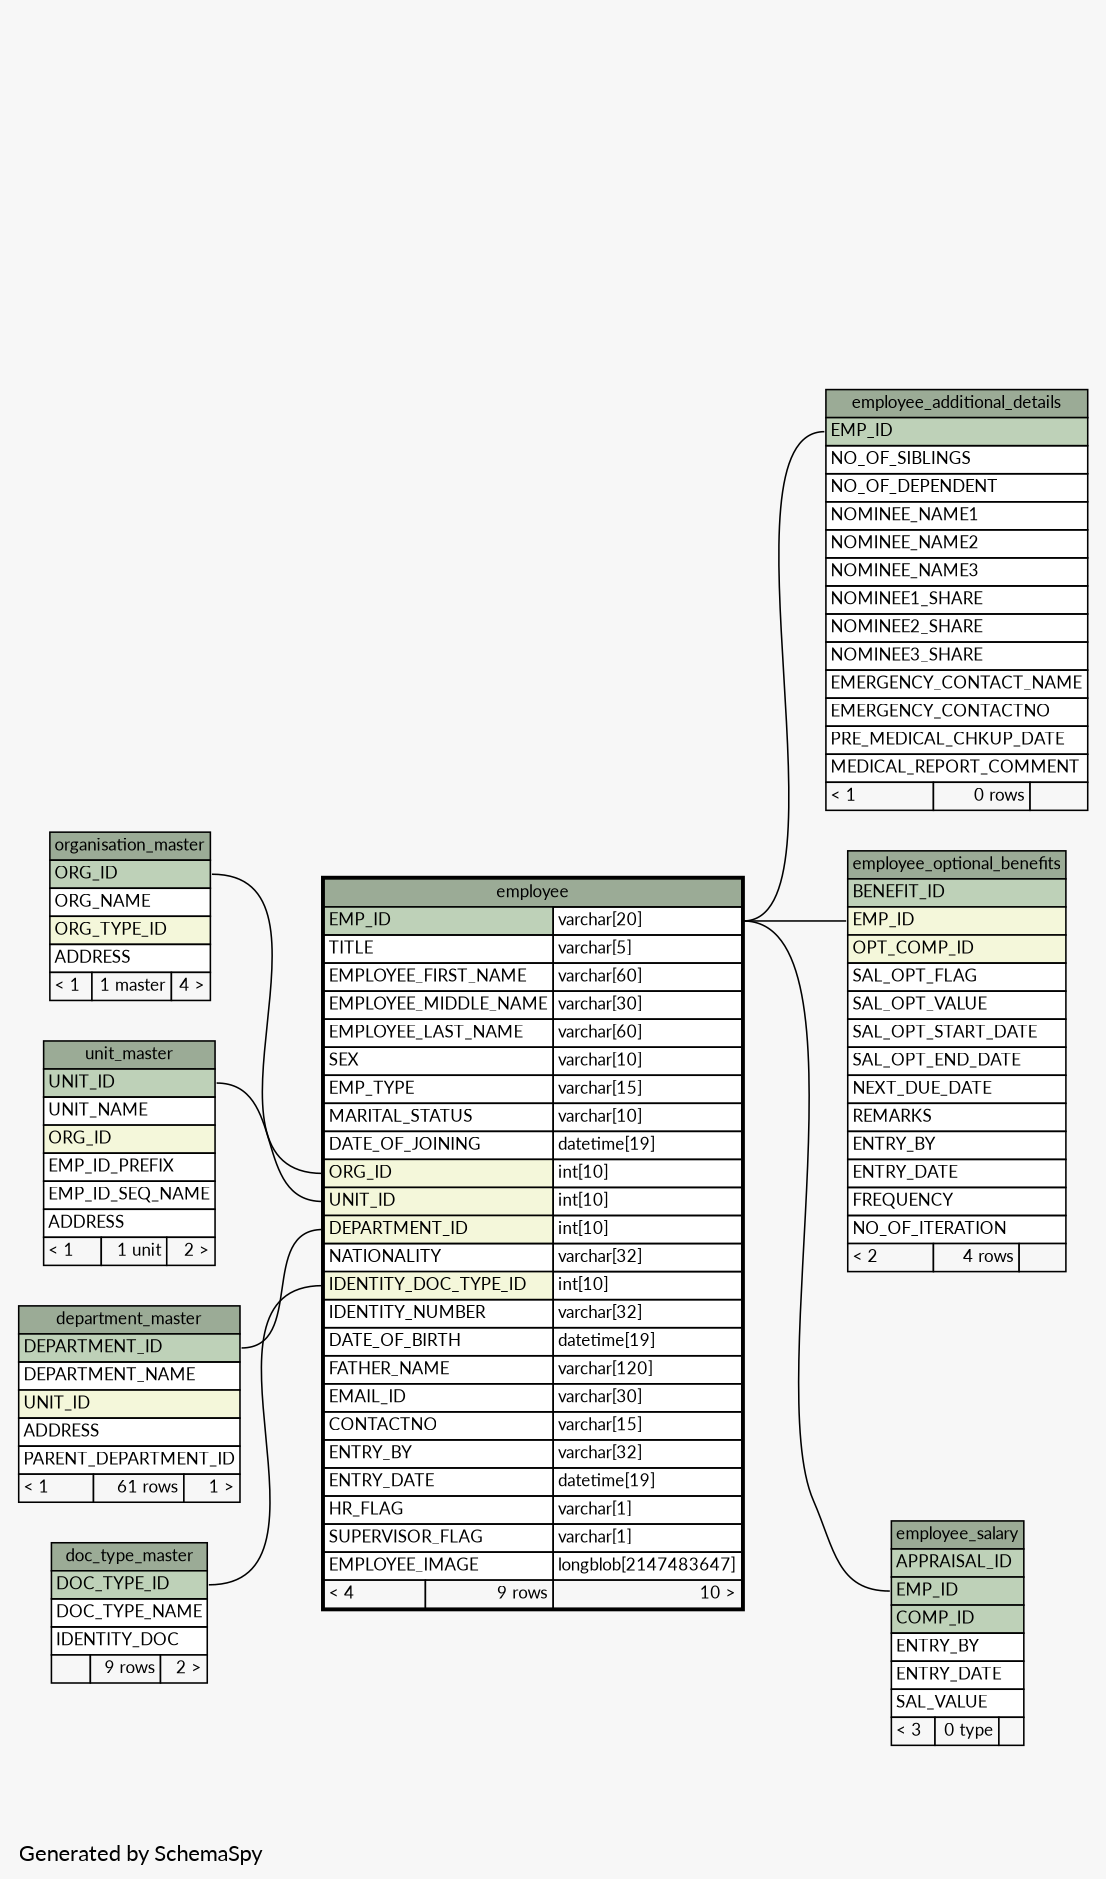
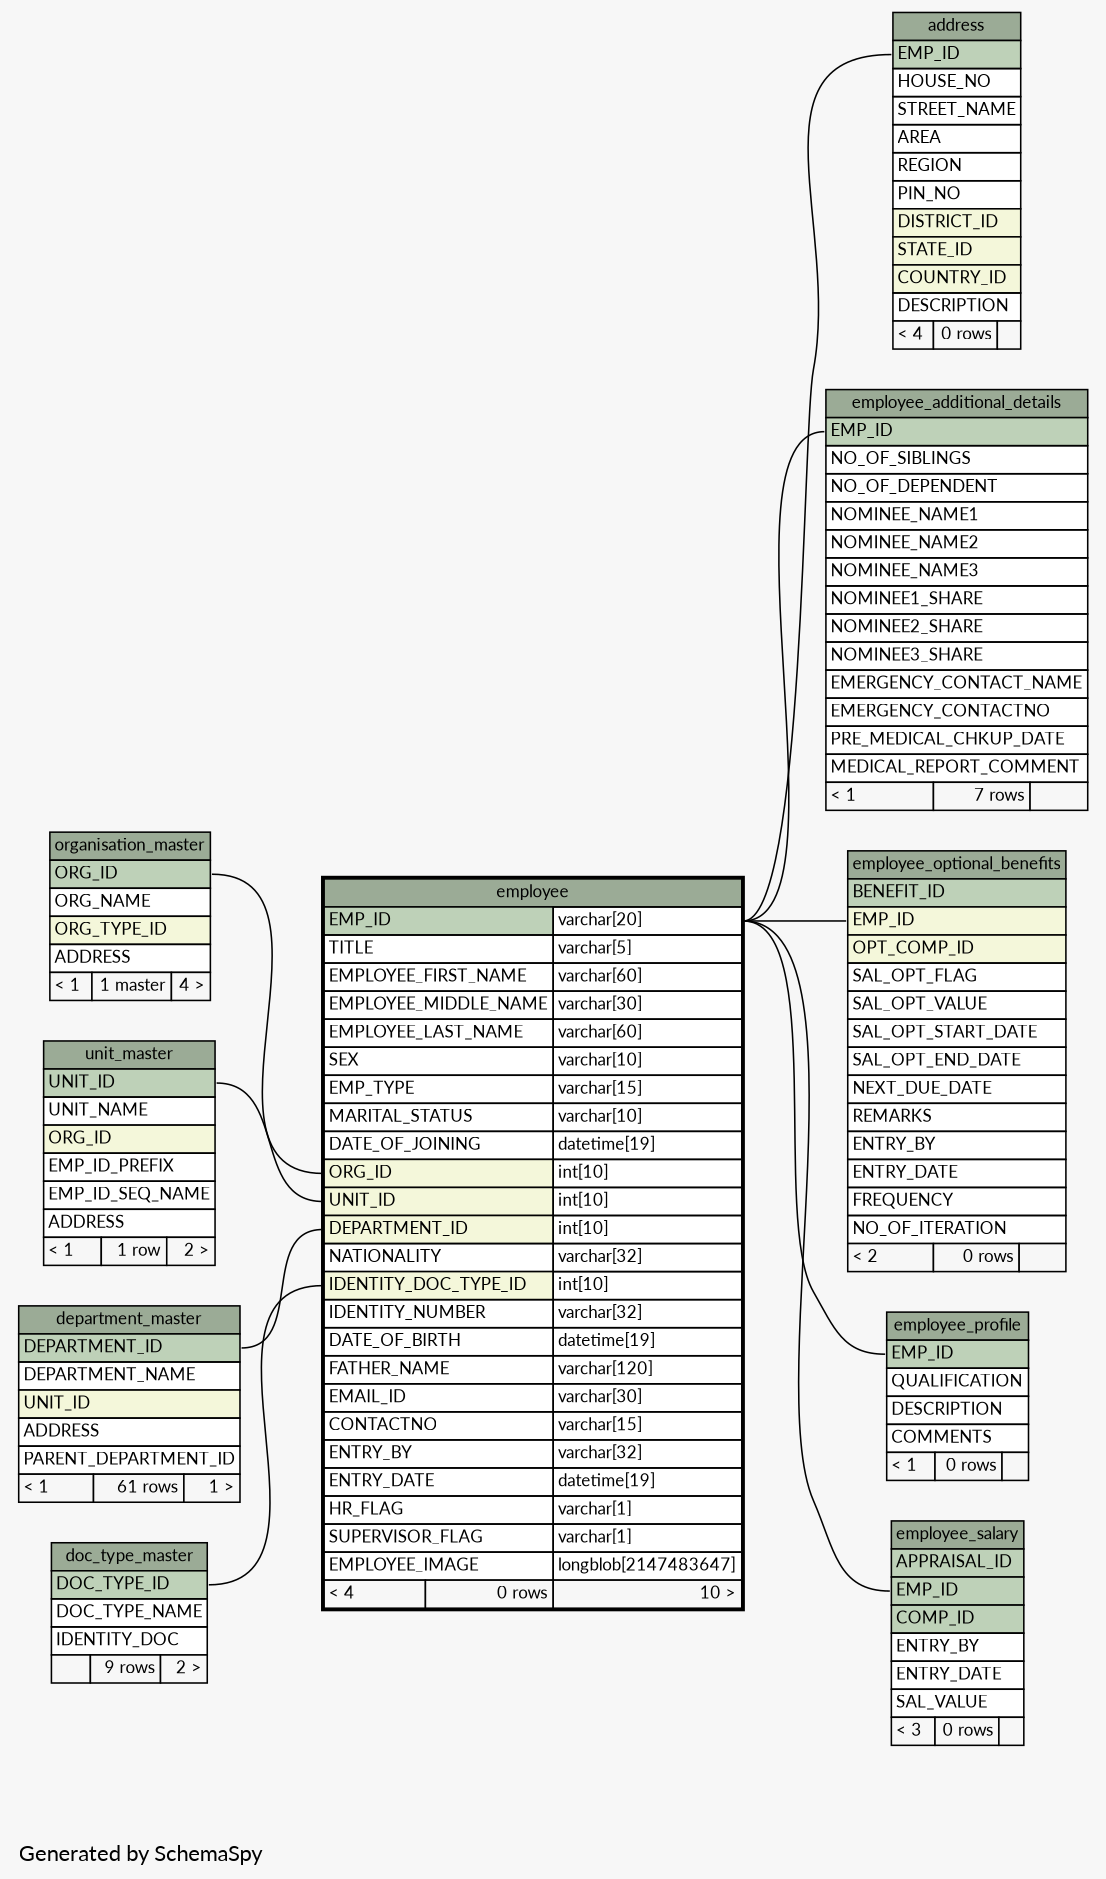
none -> (957, 181)
(1000, 796) -> (1000, 796)
(139, 1251) -> (139, 1251)
(989, 1257) -> (989, 1257)
none -> (957, 1396)
(523, 1593) -> (523, 1593)
(969, 1731) -> (969, 1731)
